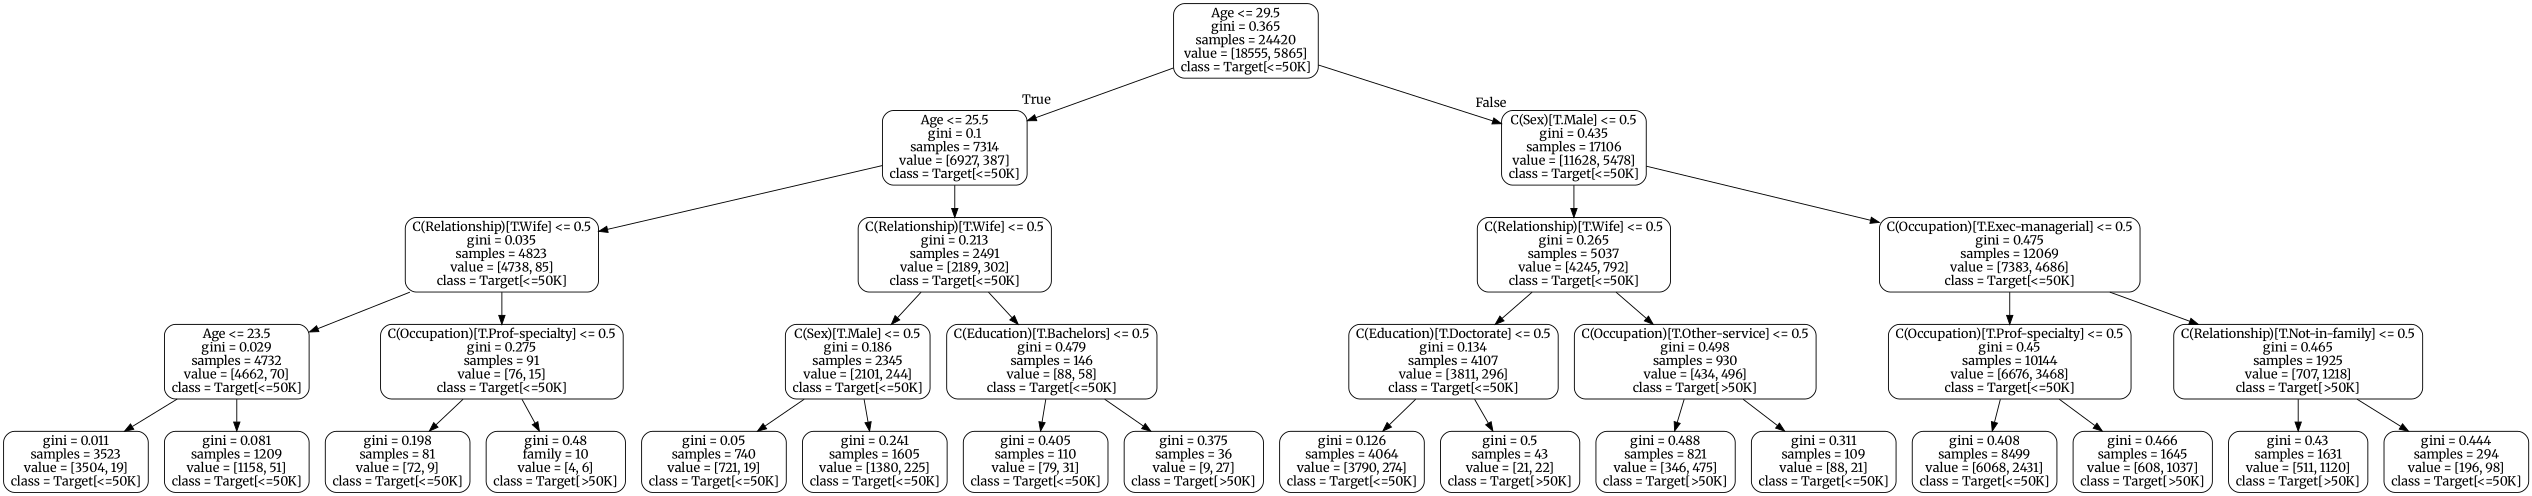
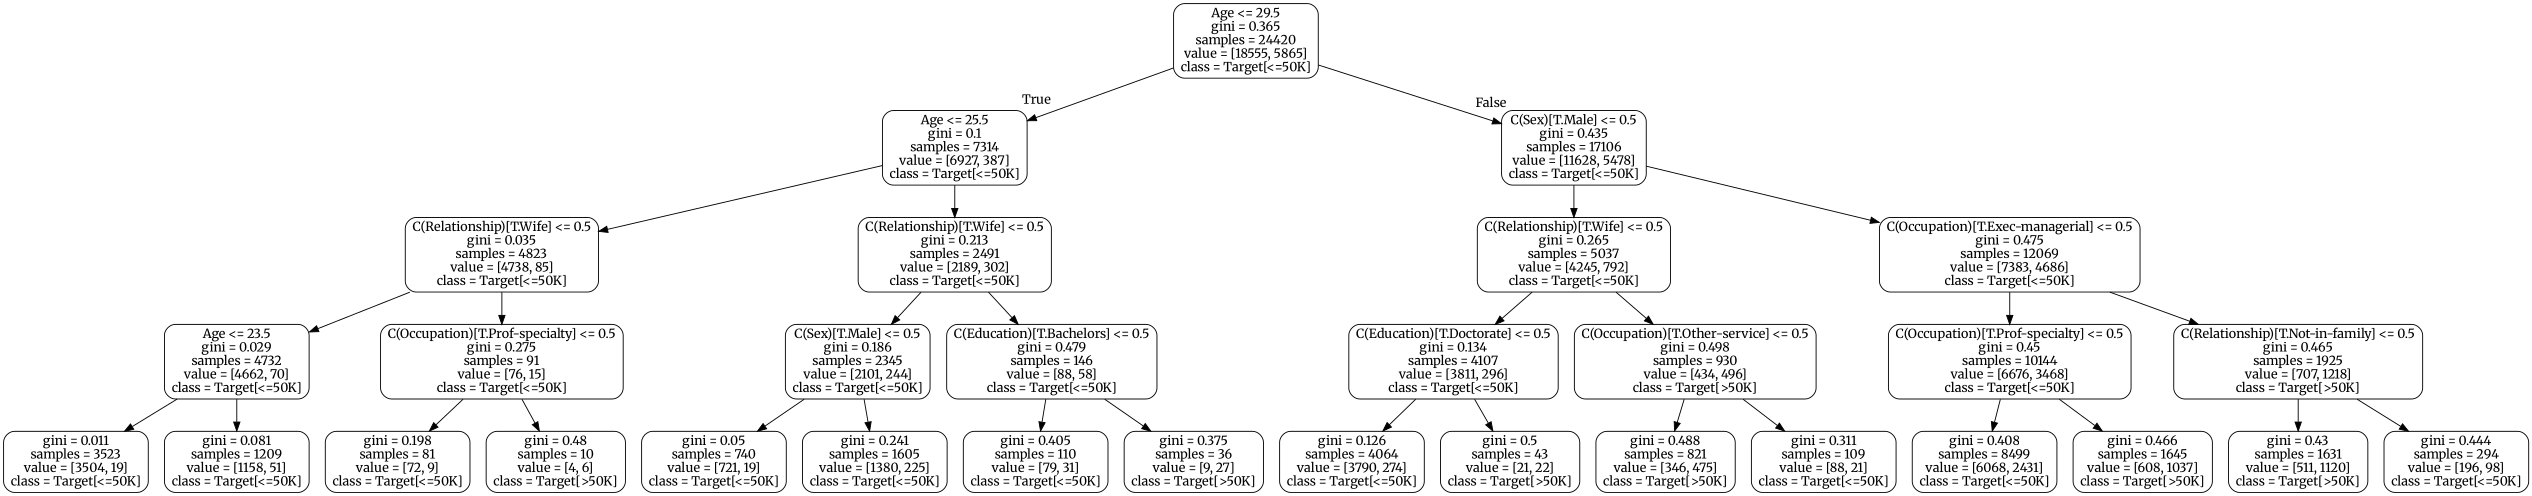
(556, 462) -> (556, 462)
